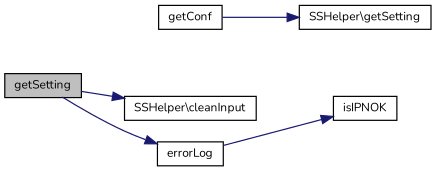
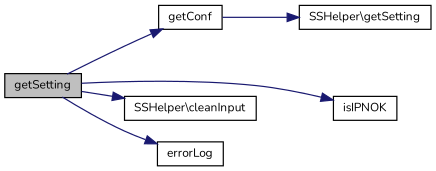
none -> (109, 54)
(272, 132) -> (202, 82)
